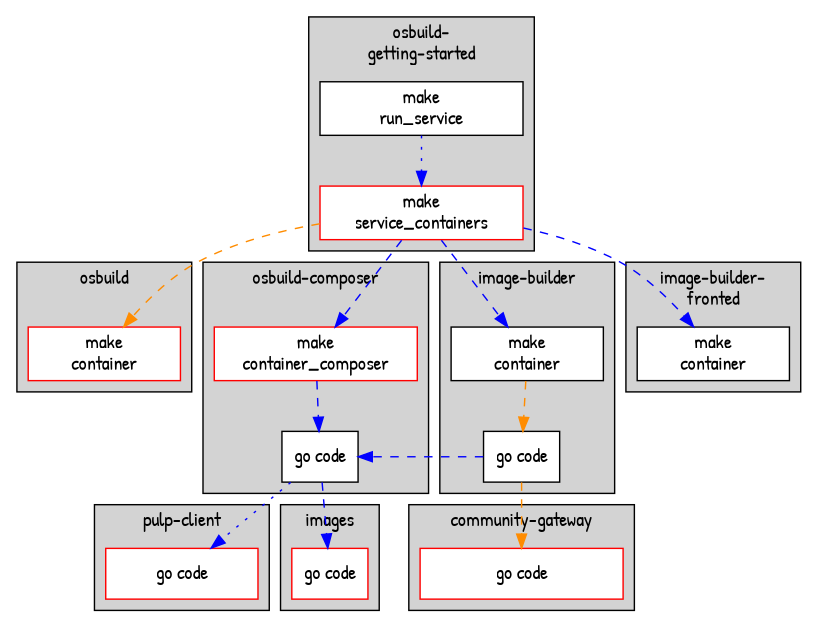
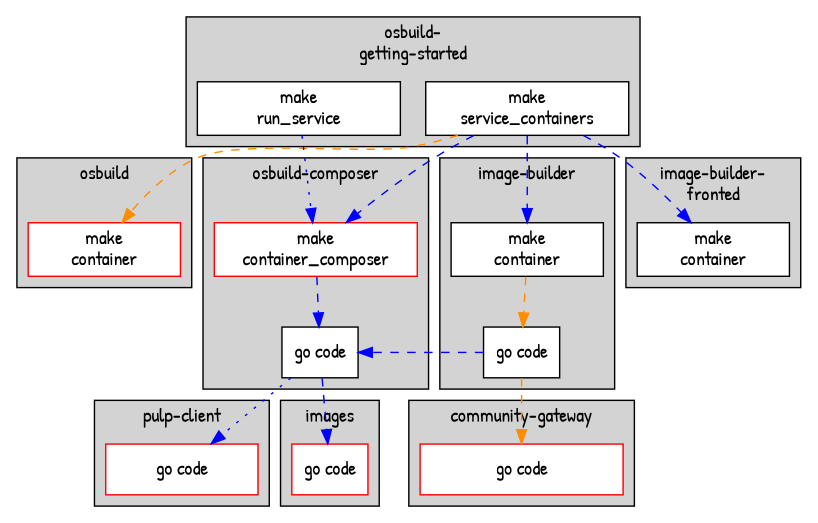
(422, 153) -> (306, 172)
(422, 213) -> (527, 109)
